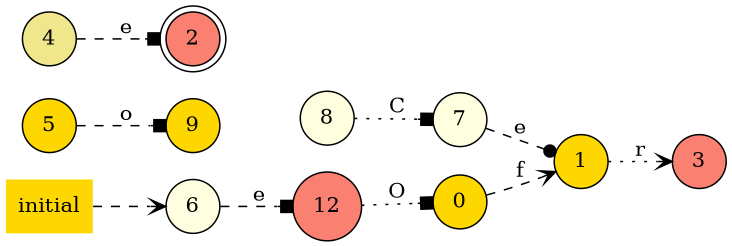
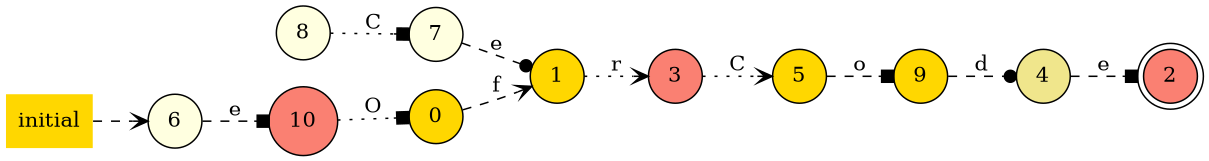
none -> (730, 76)
none -> (976, 76)
(327, 206) -> (303, 121)
